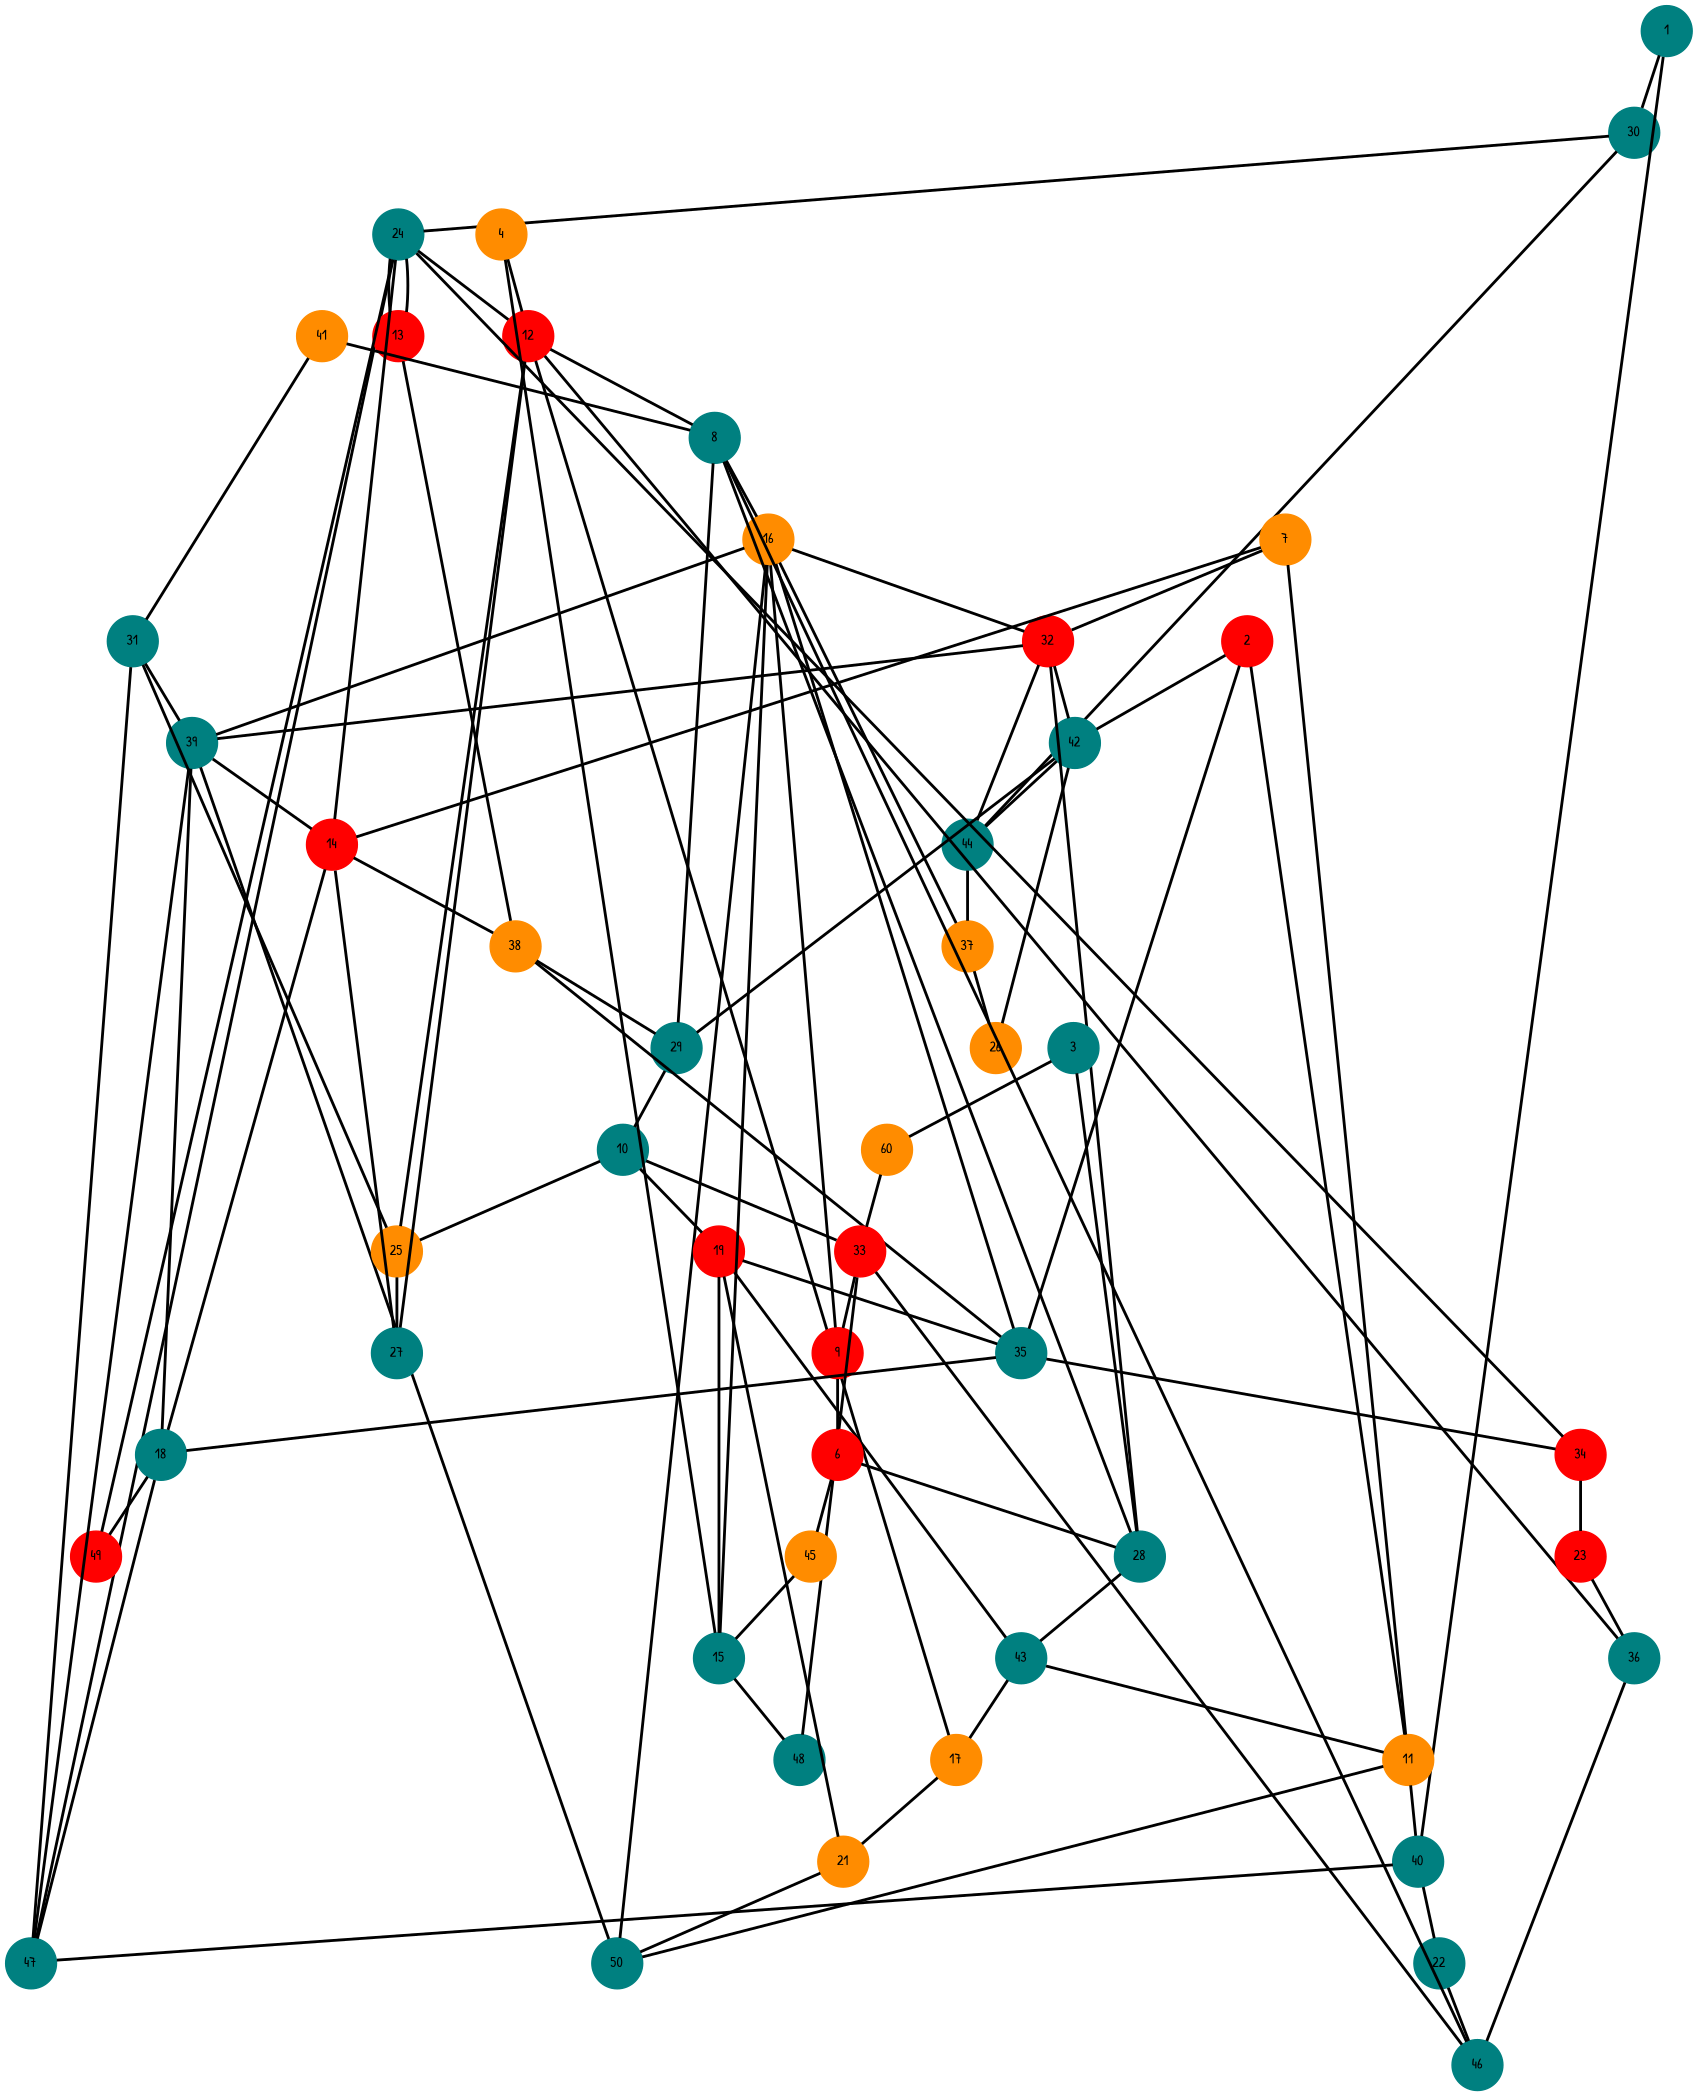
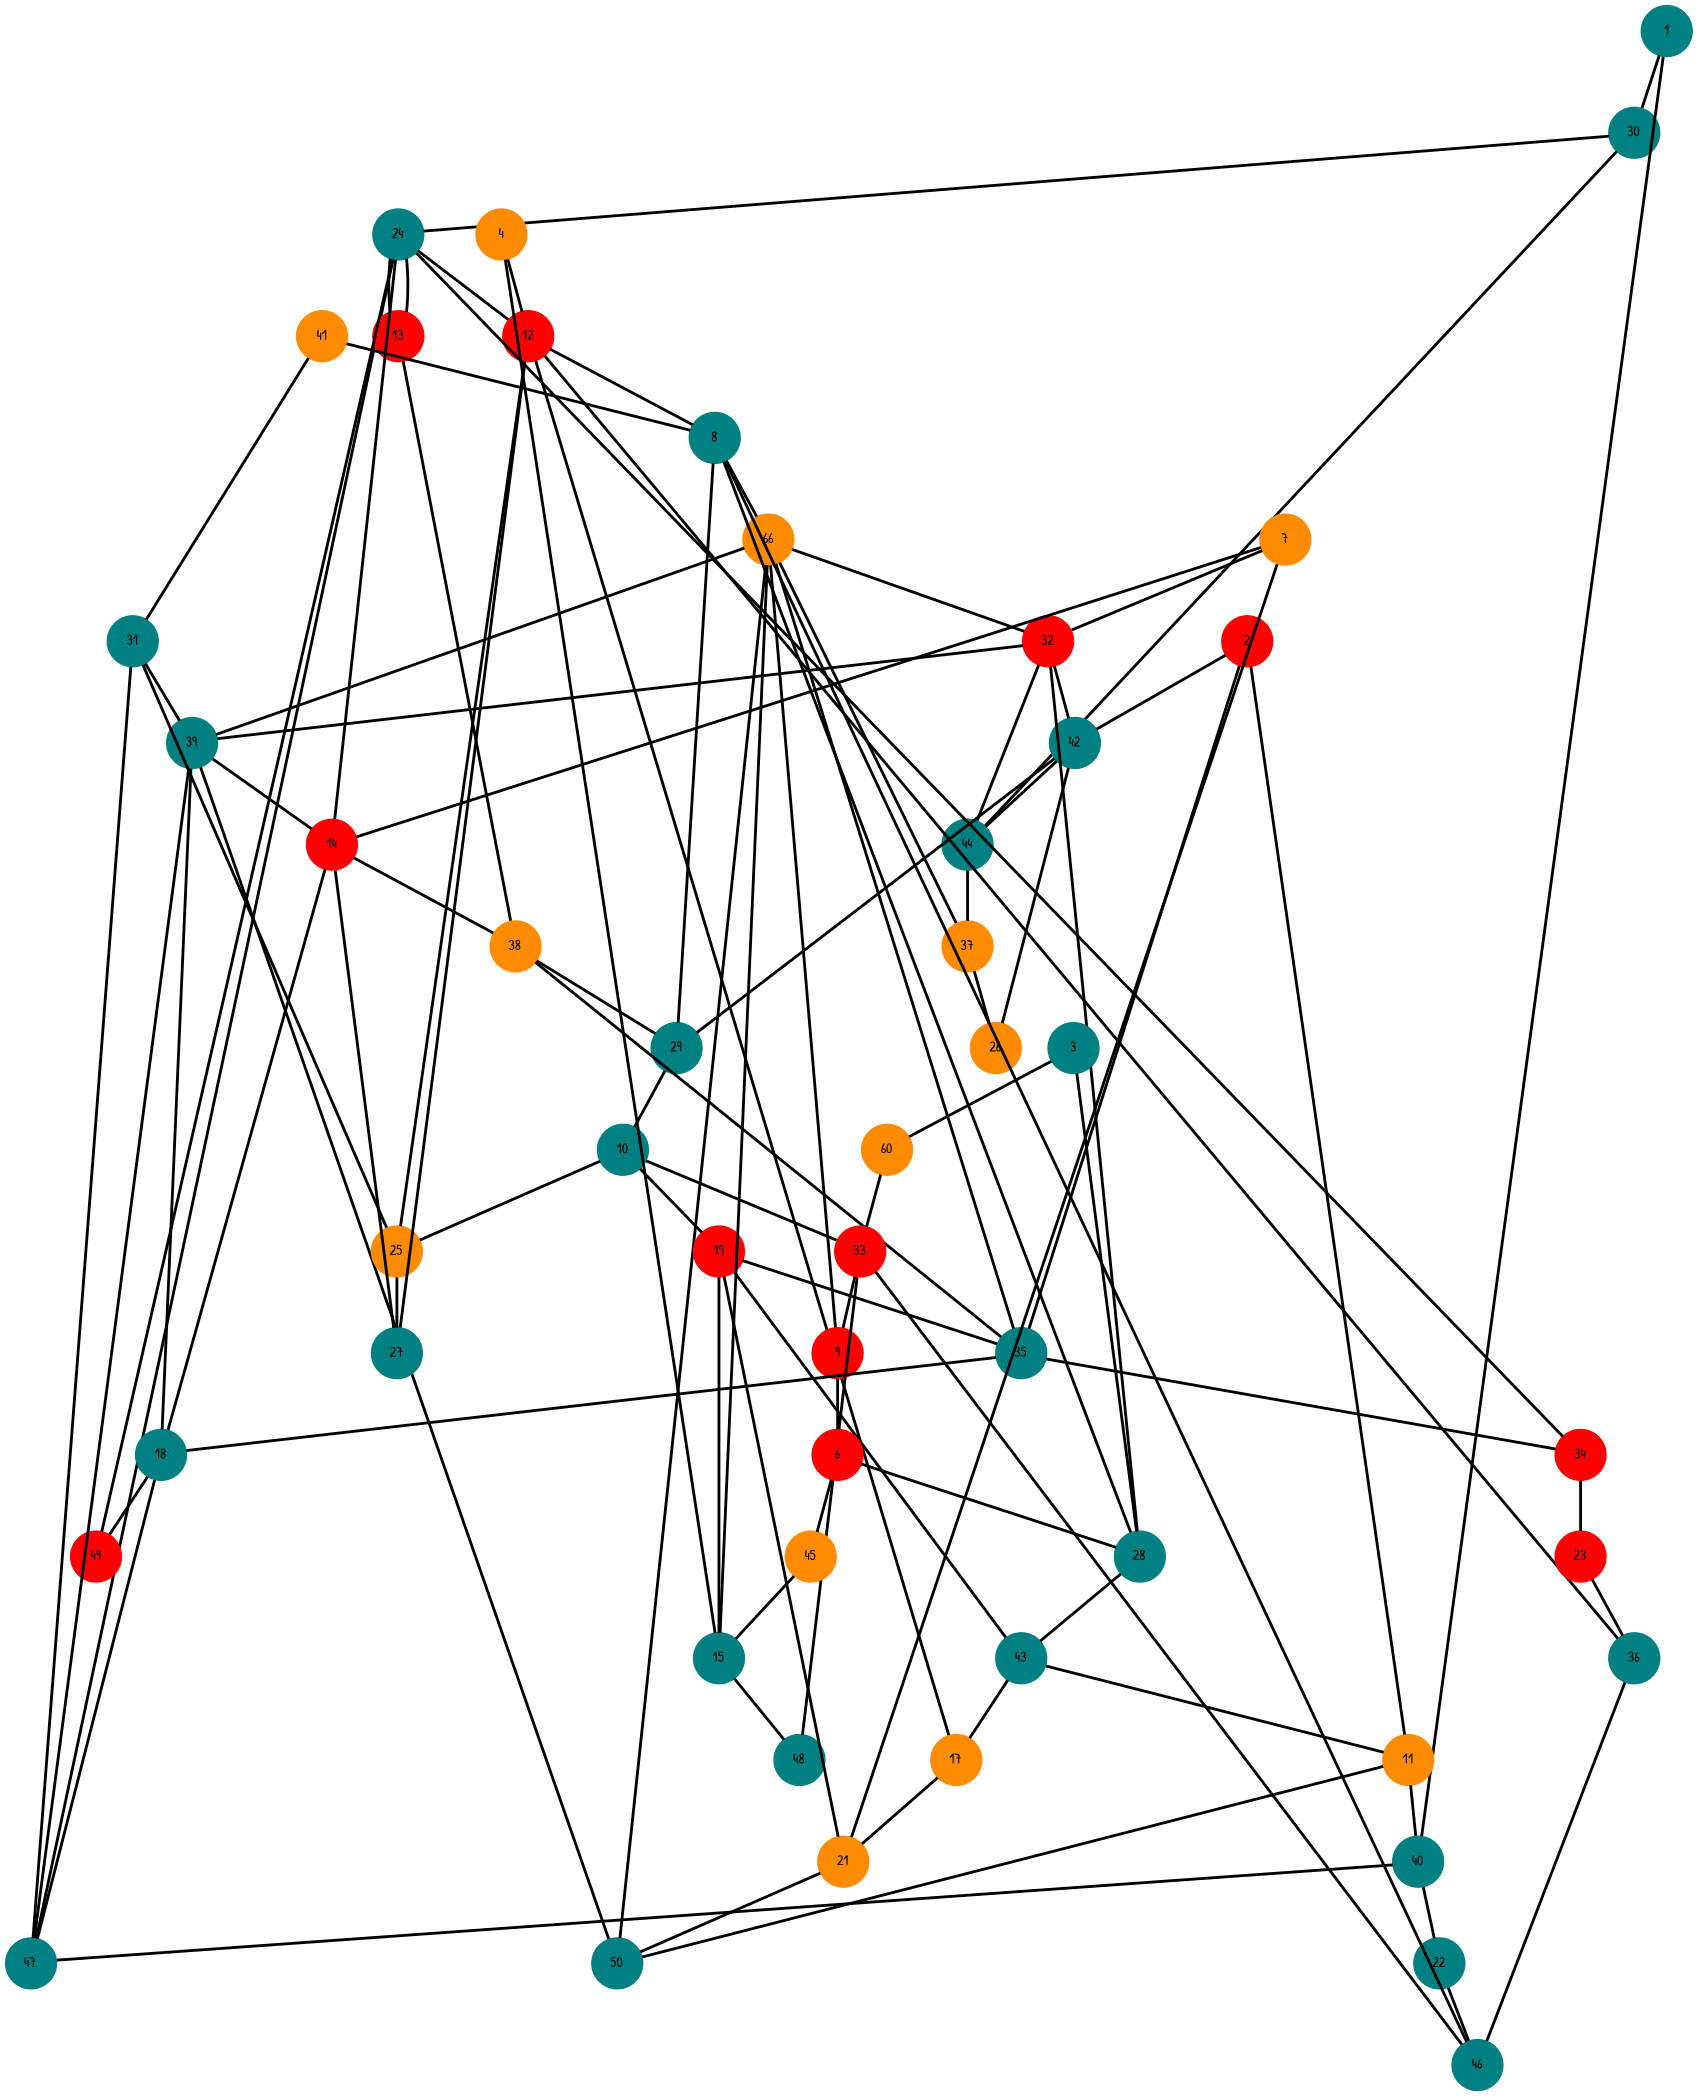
(768, 540) -> (768, 540)
(1347, 1150) -> (1011, 1360)
